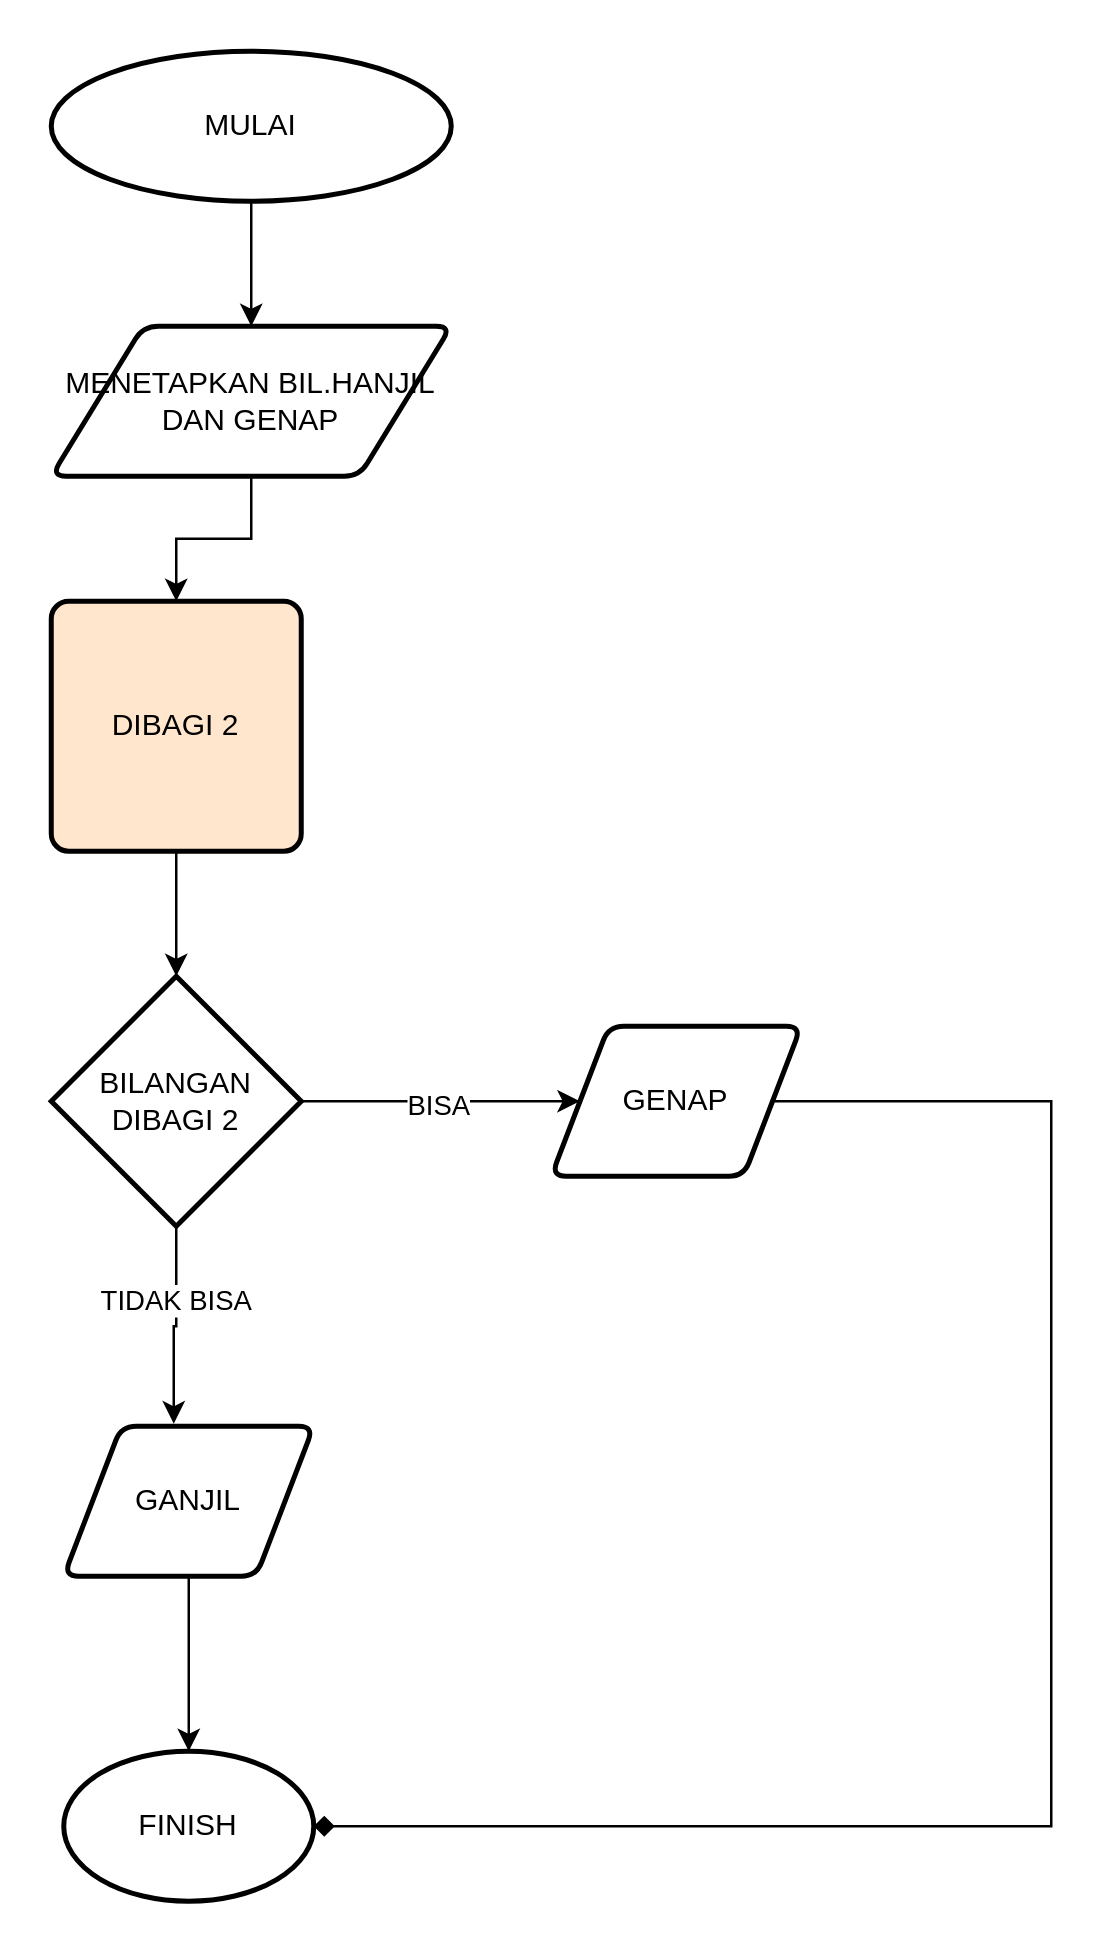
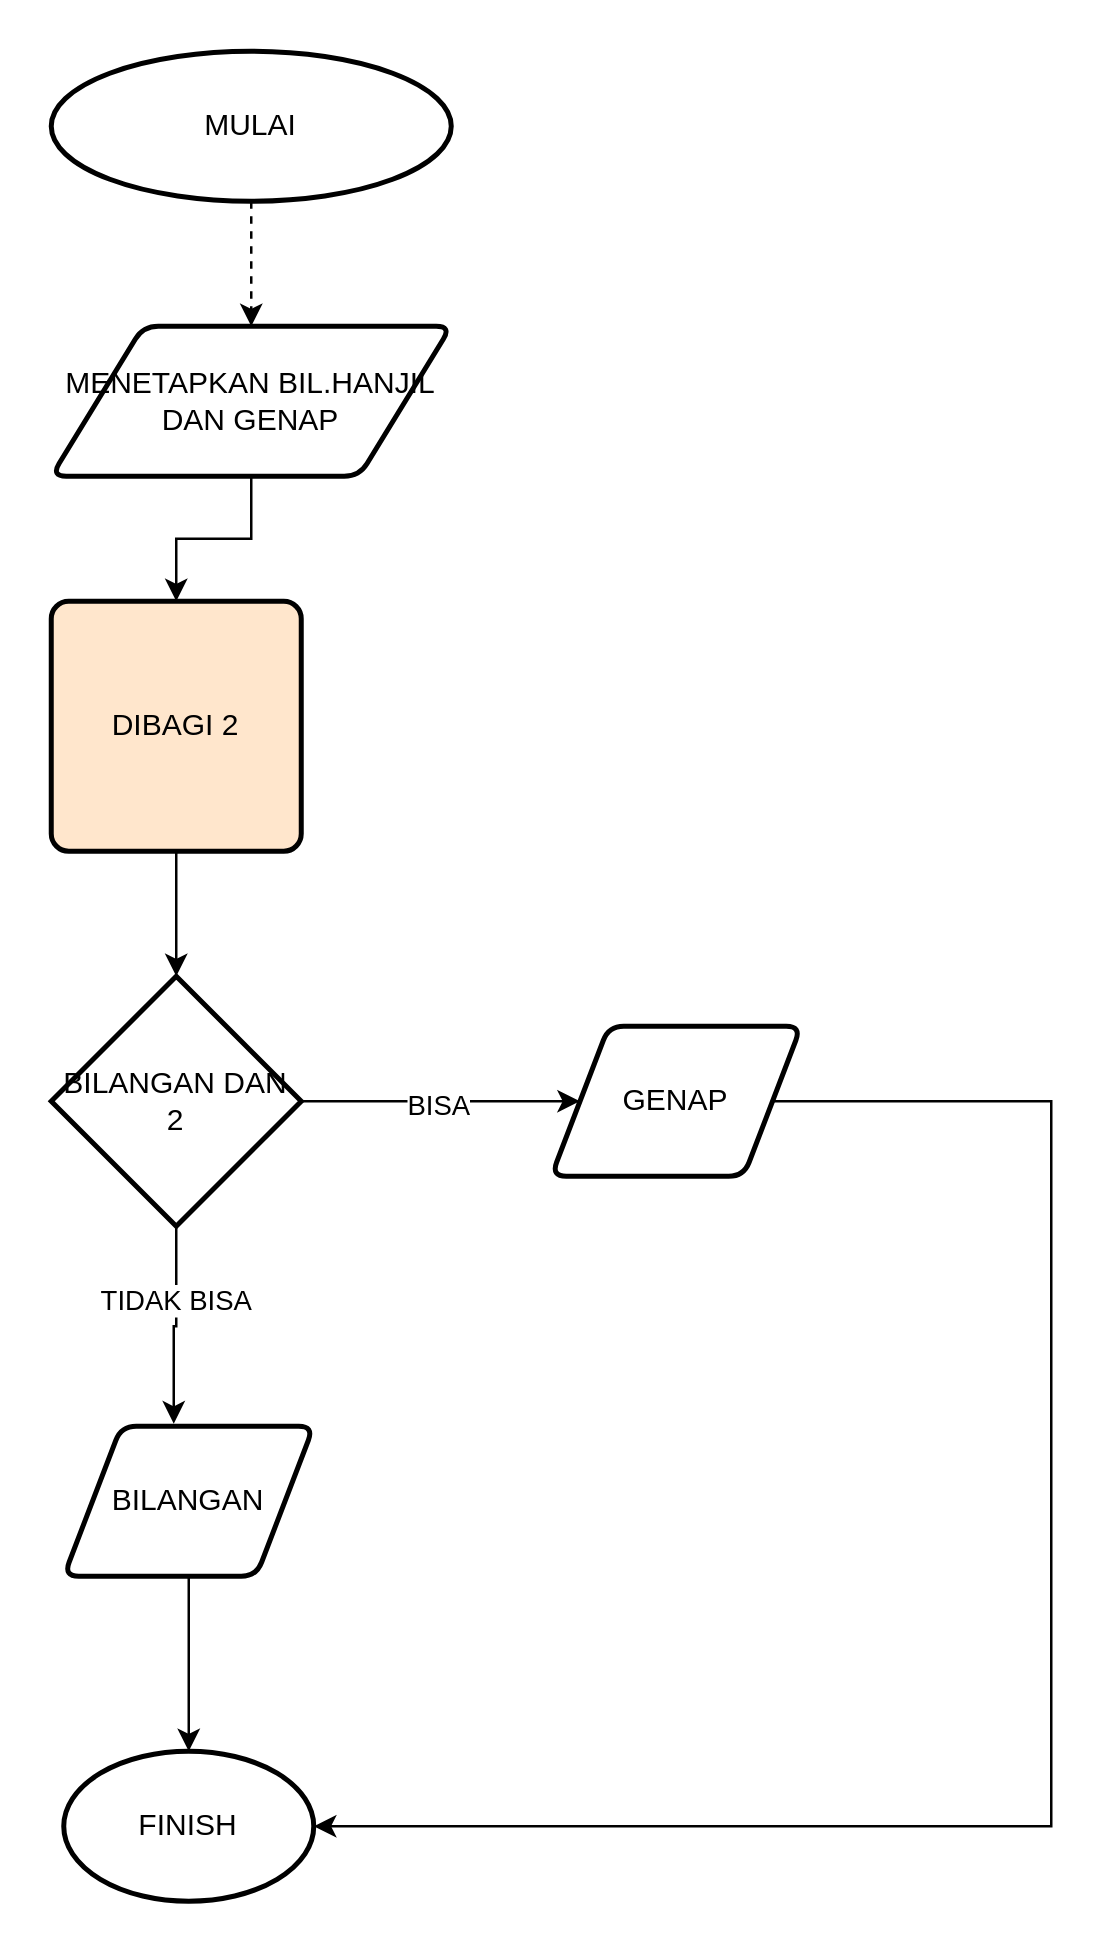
(251, 257) -> (251, 257)
(176, 1101) -> (176, 1101)
(189, 1501) -> (189, 1501)
(334, 1826) -> (332, 1826)
